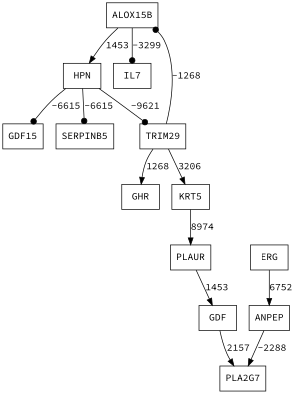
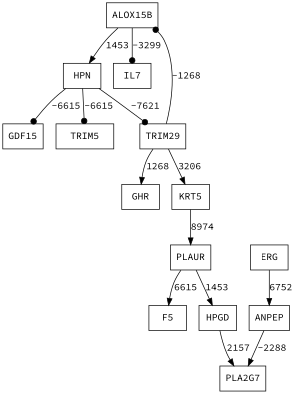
(145, 106) -> (145, 106)
(85, 136) -> (85, 136)
none -> (168, 318)
(218, 318) -> (218, 318)
